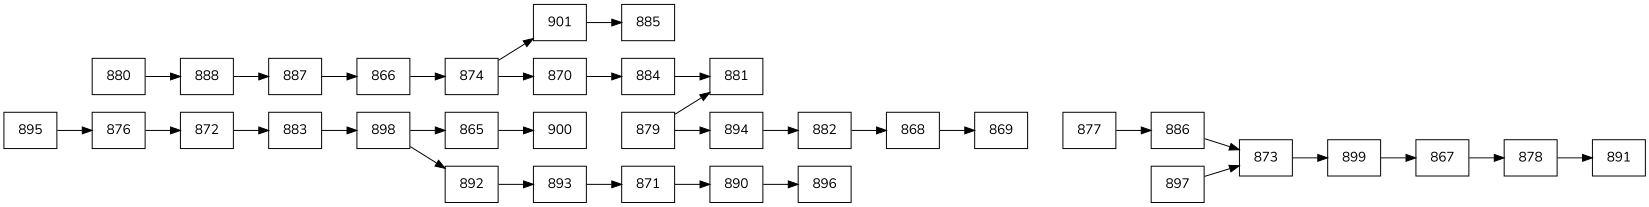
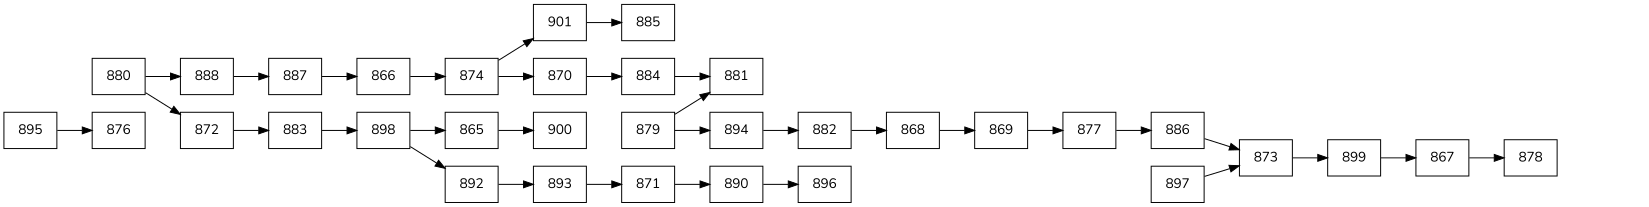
(158, 130) -> (159, 101)
none -> (1040, 130)
(1619, 158) -> none
